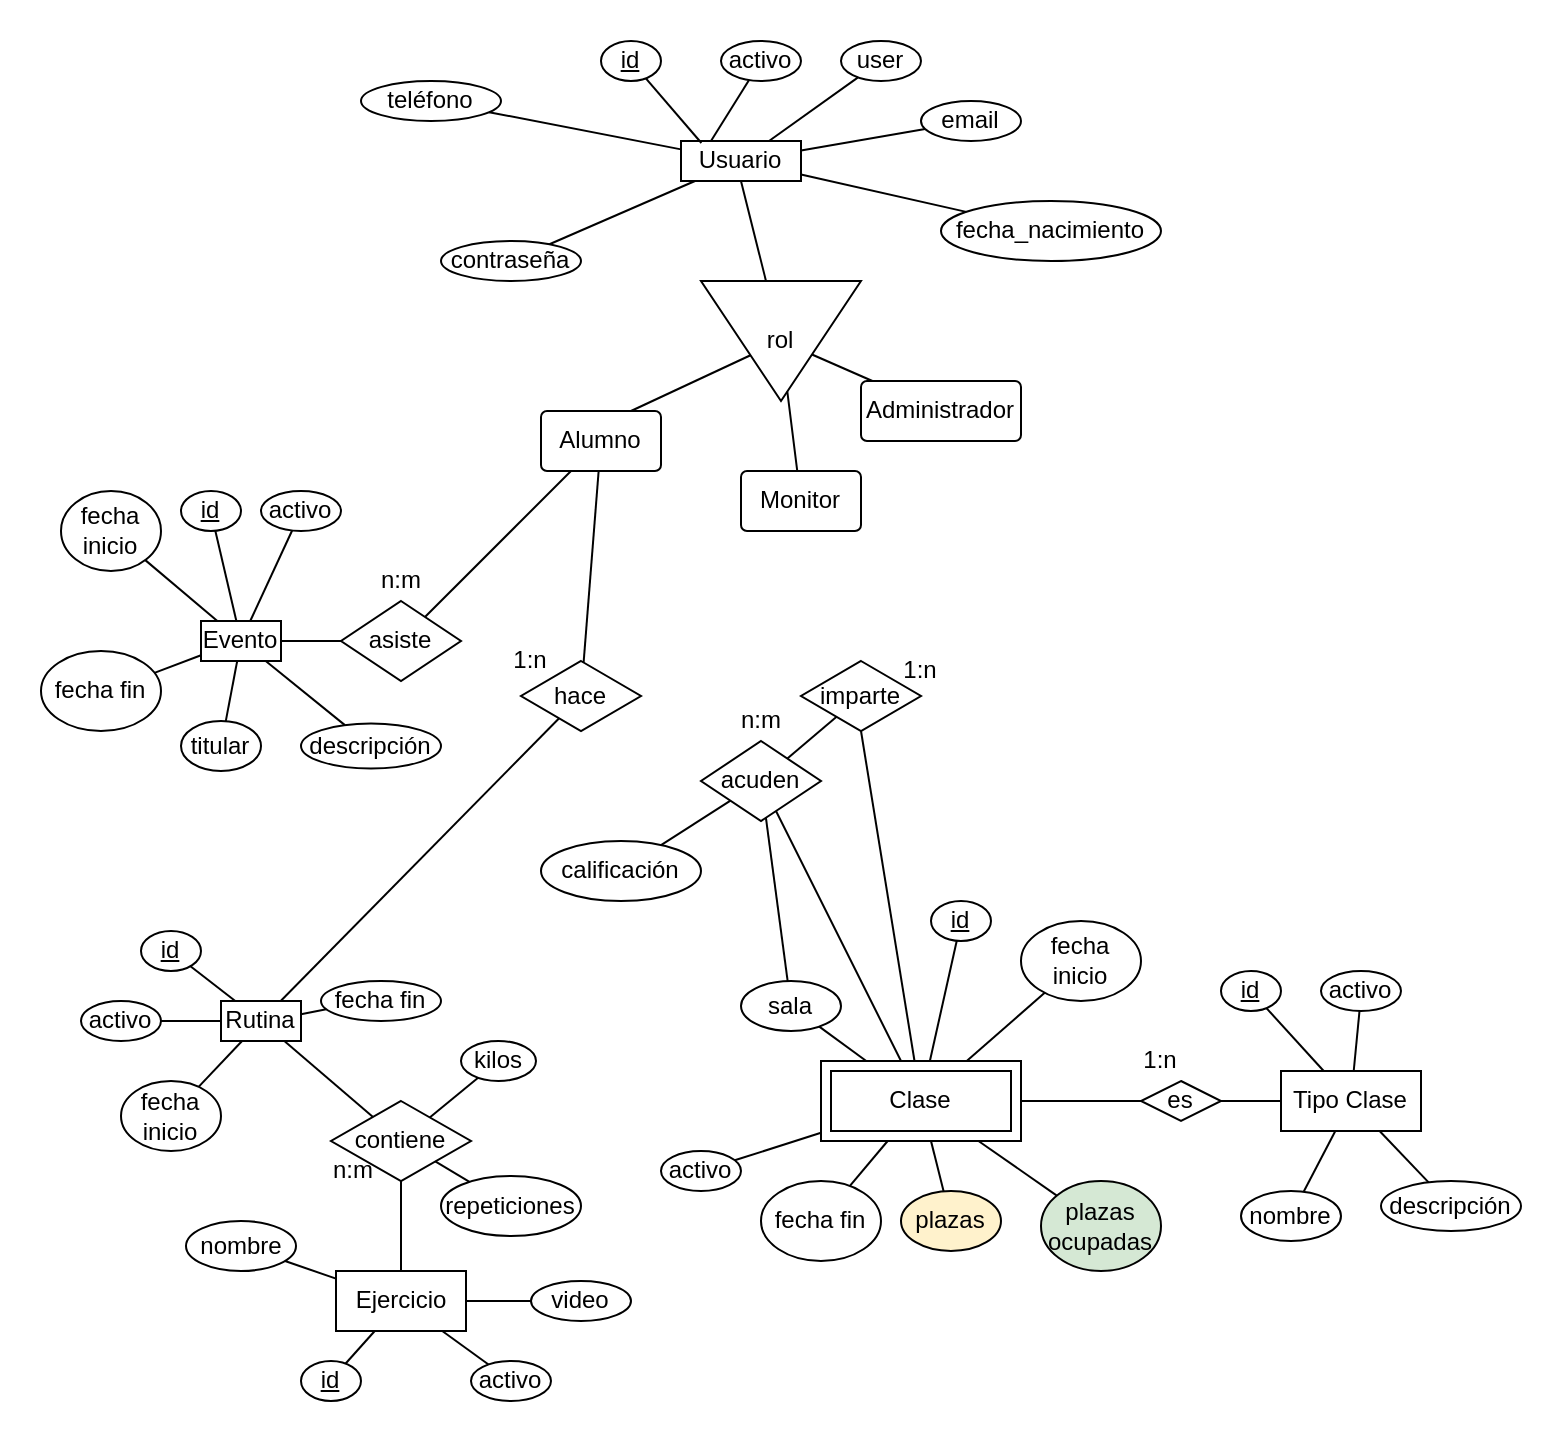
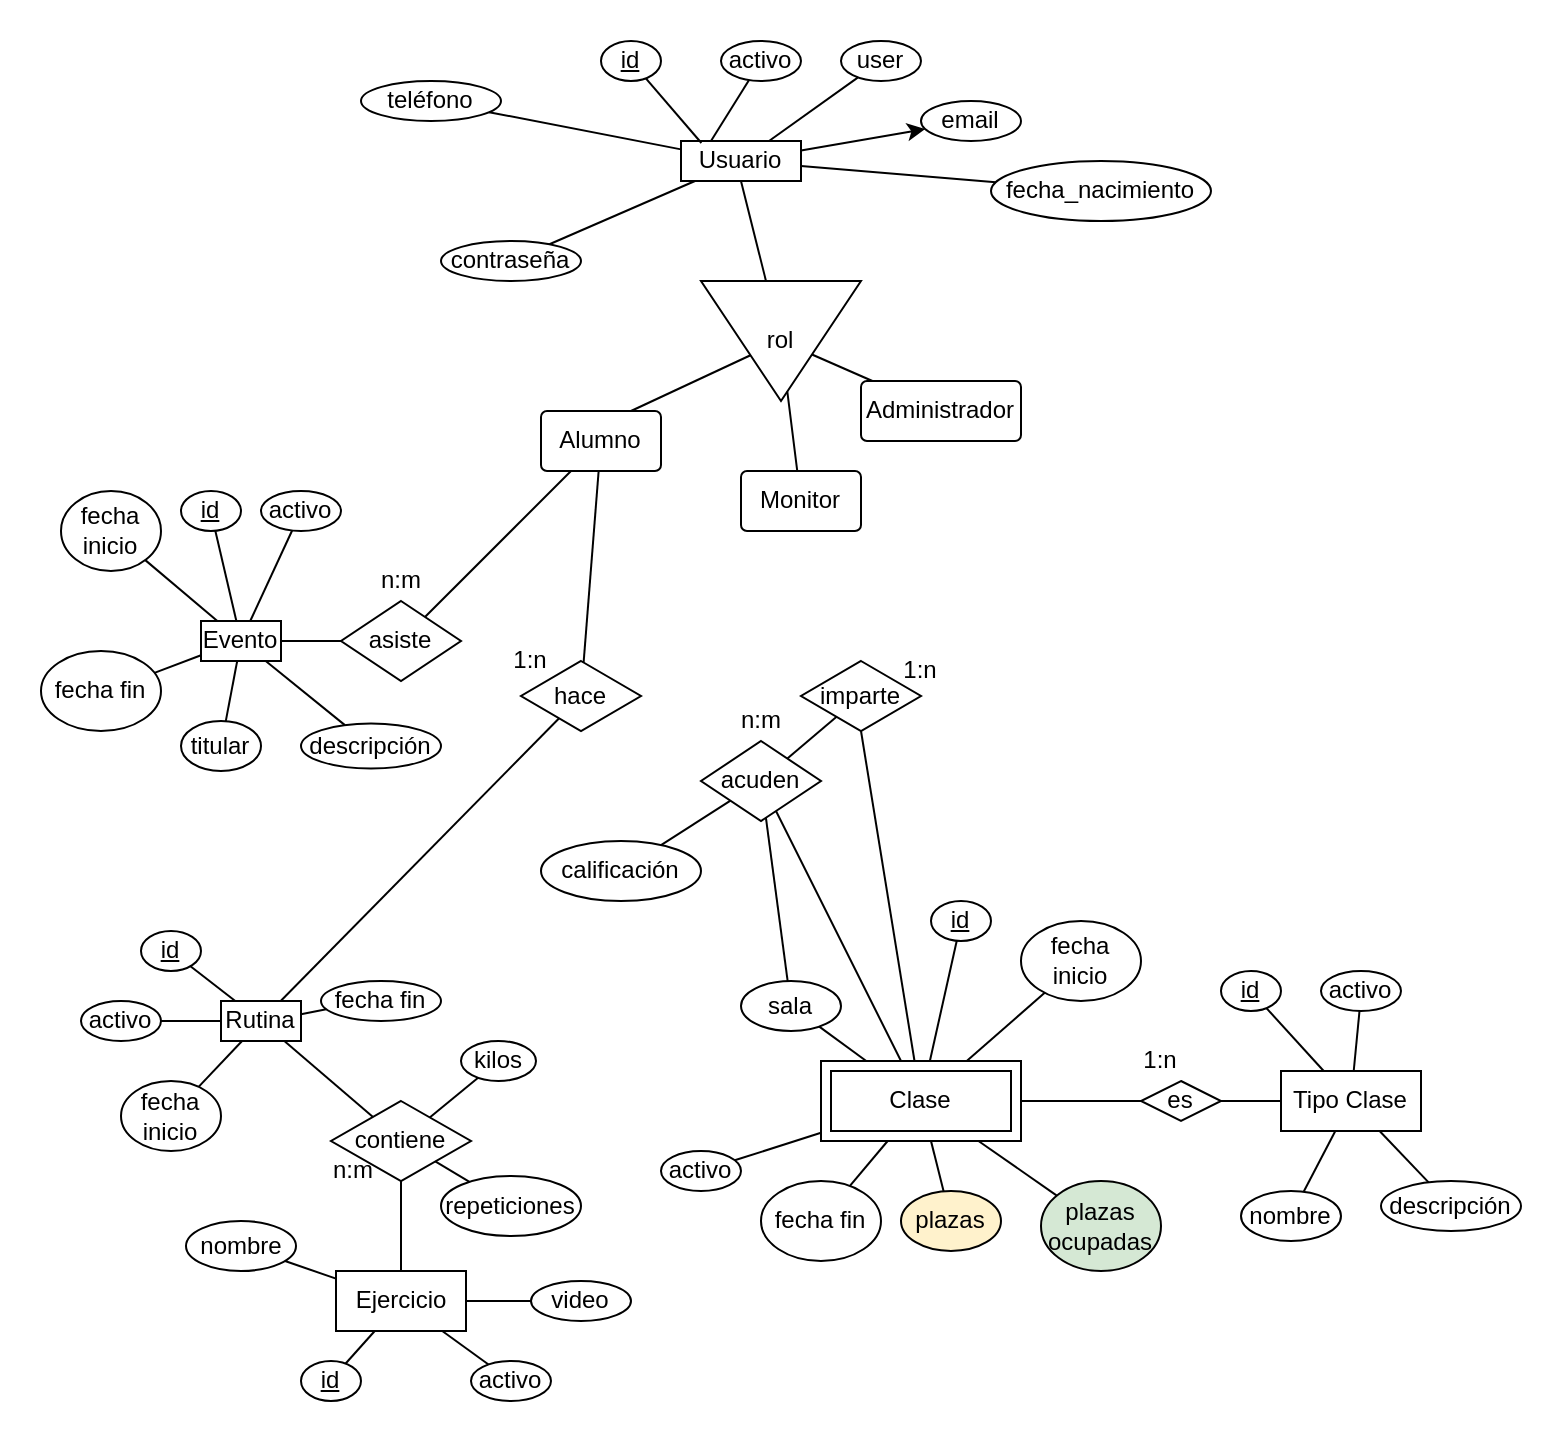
(916, 131) -> (911, 132)
(1051, 231) -> (1101, 191)
